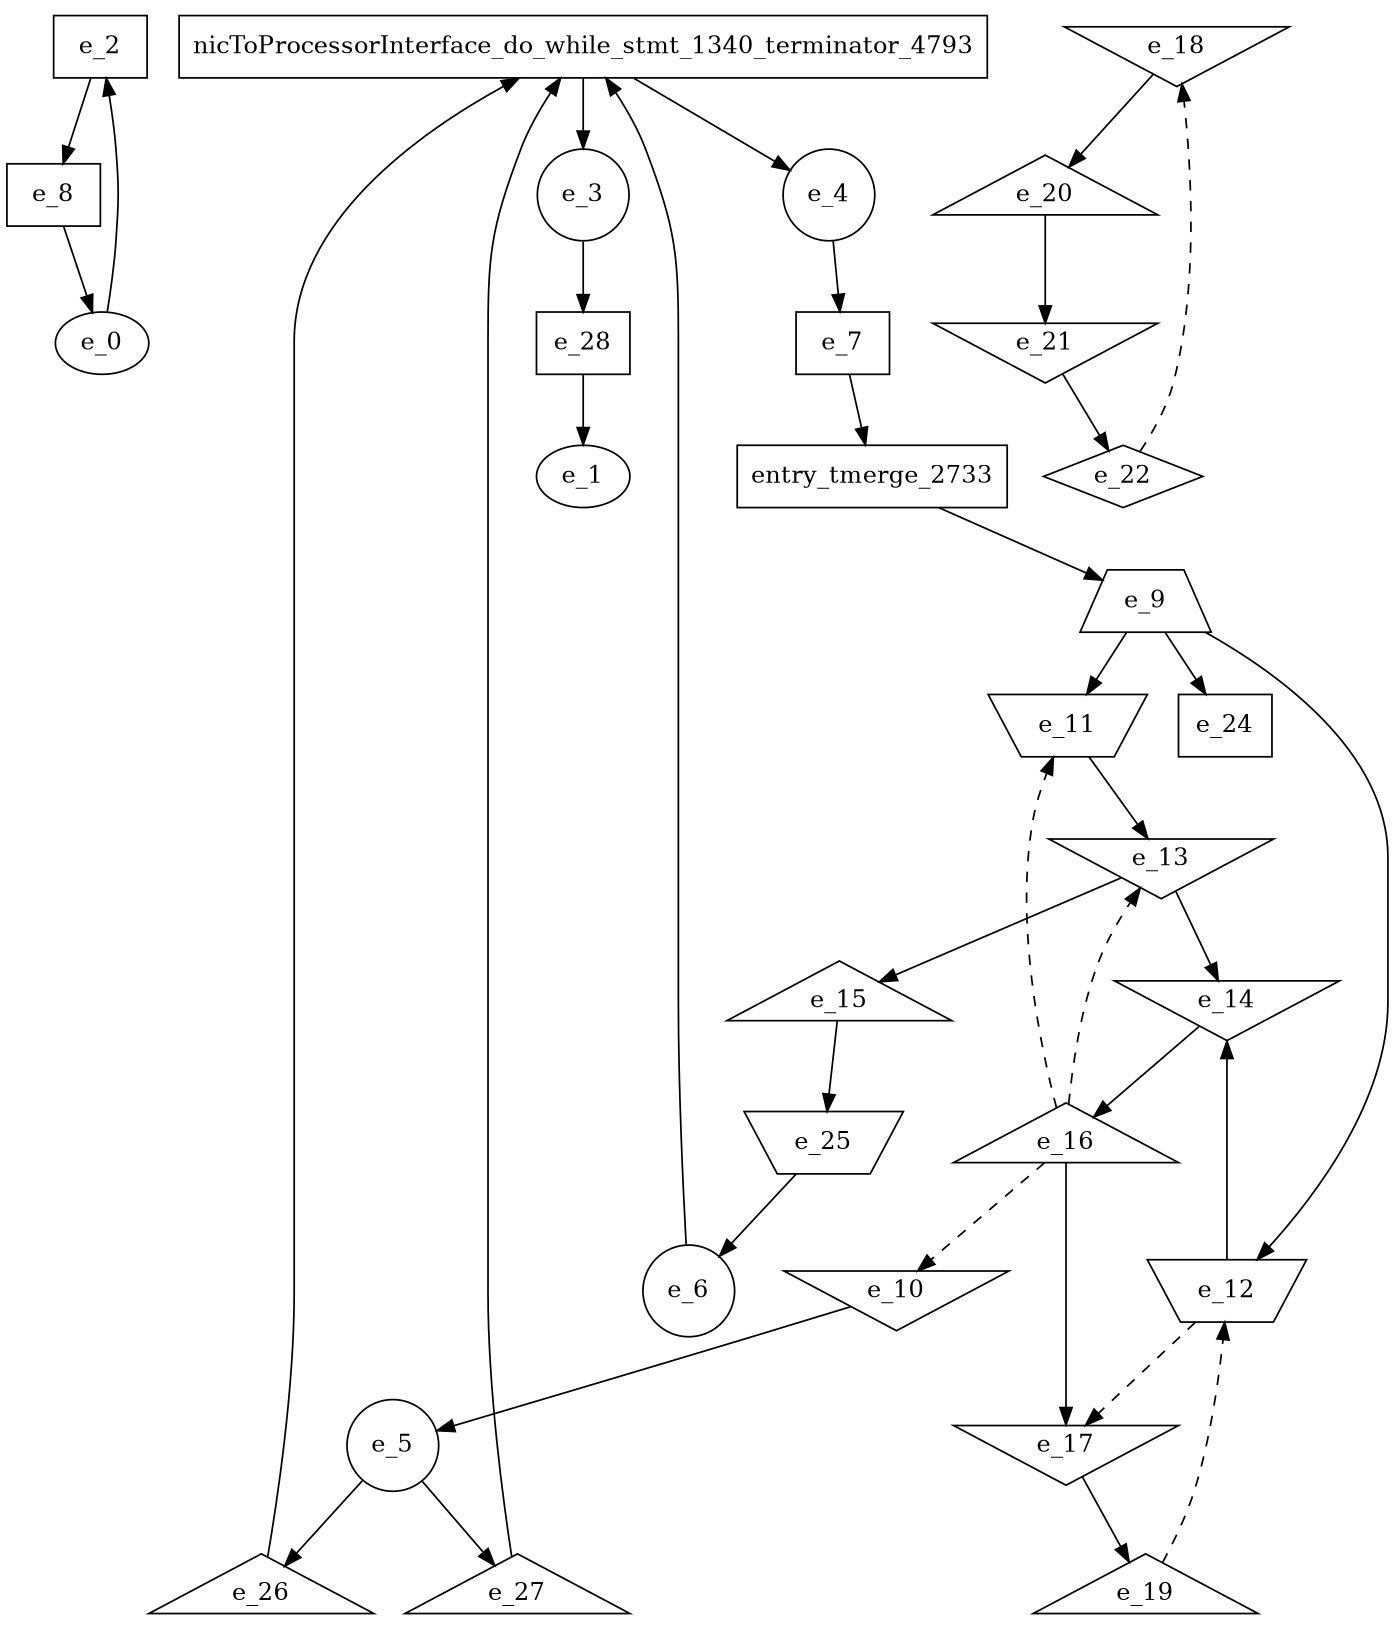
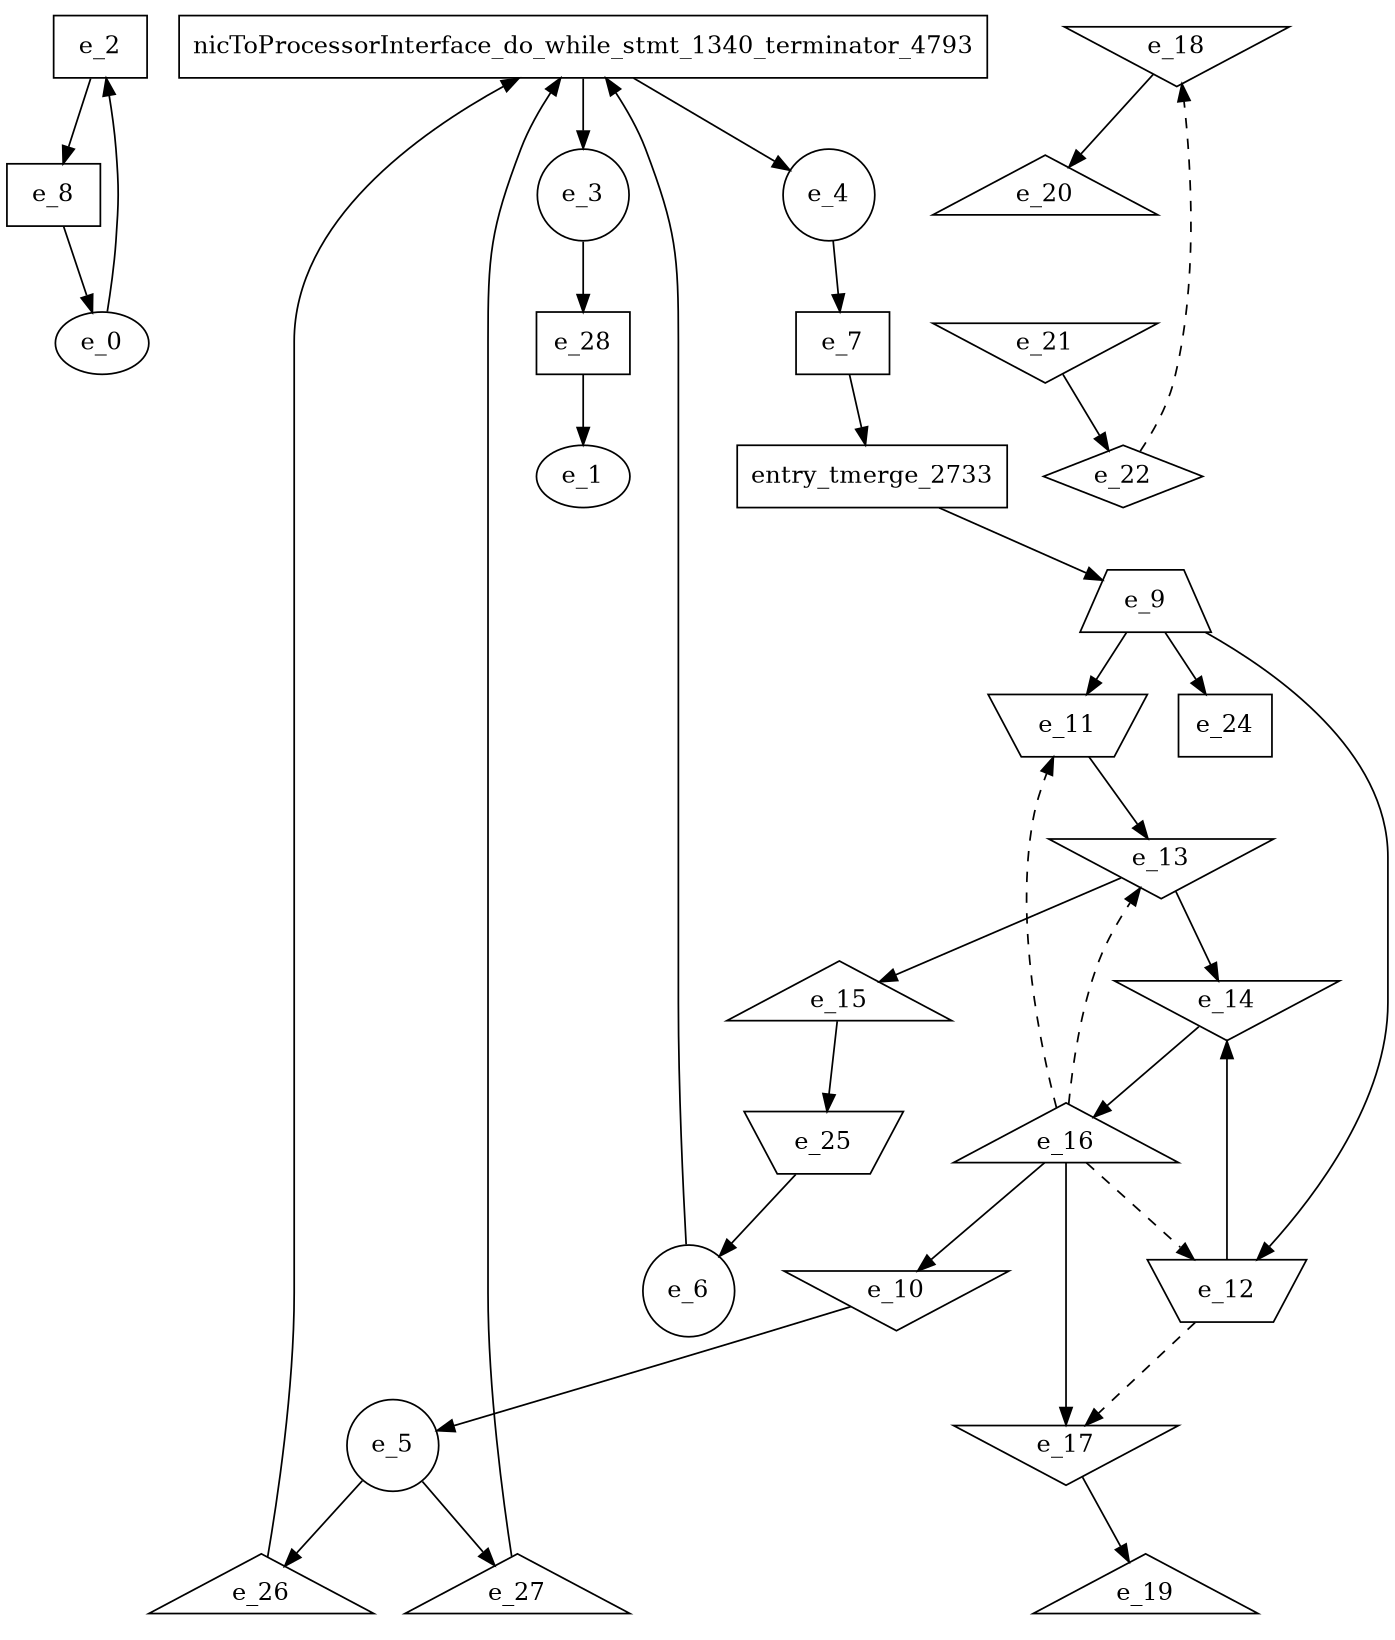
(1045, 260) -> none
(988, 1211) -> (988, 1211)
(1204, 1454) -> (1133, 1205)
